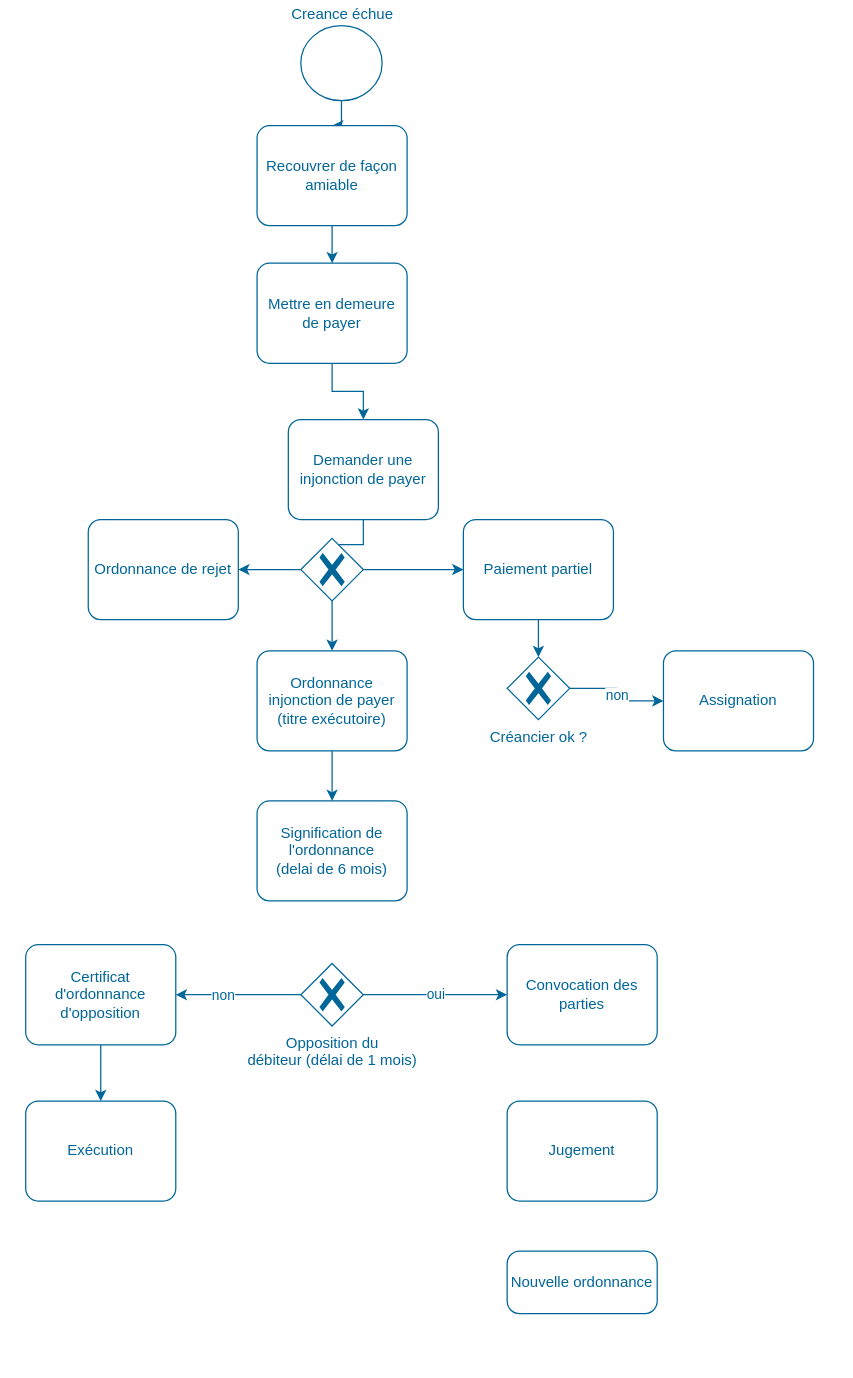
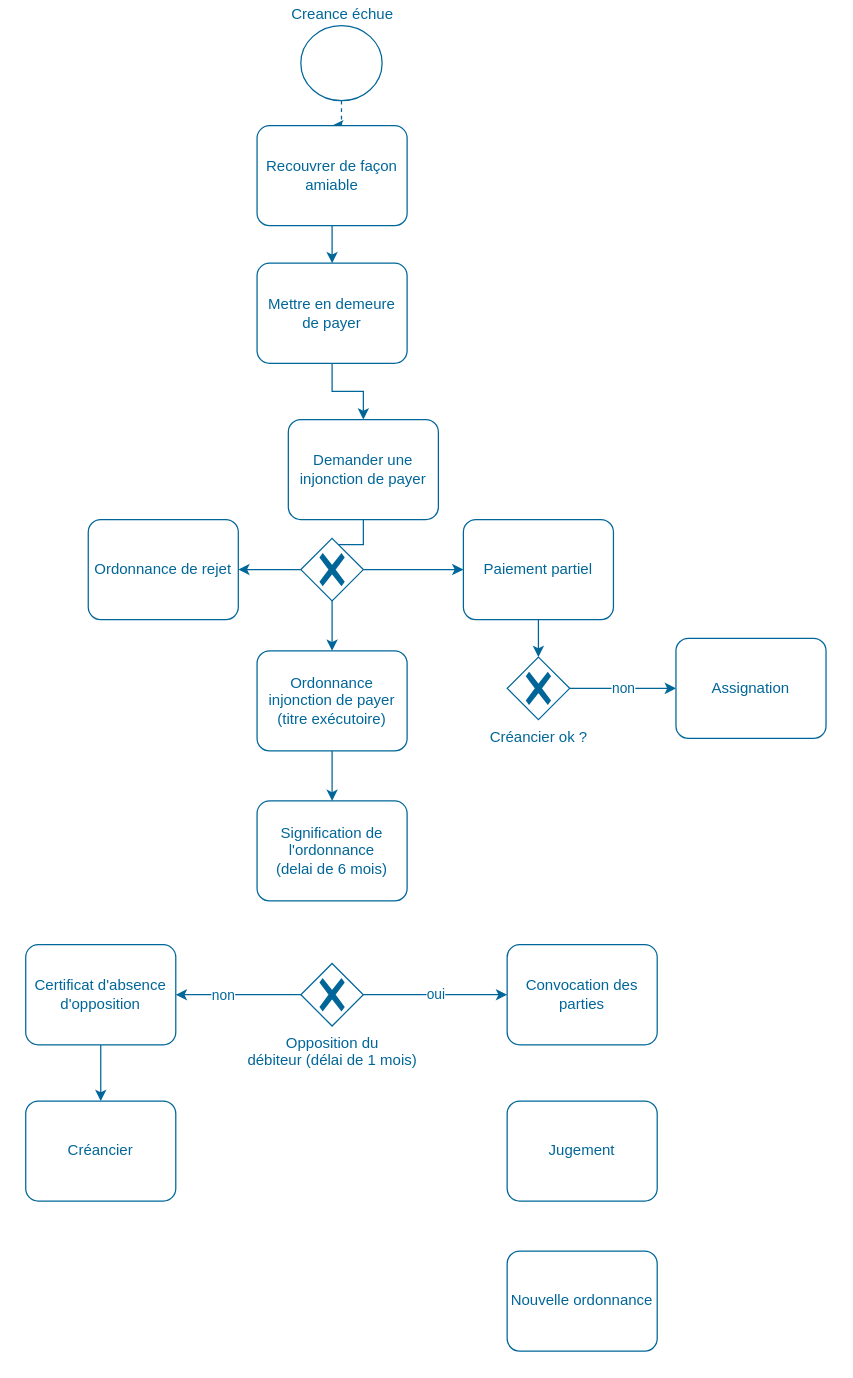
(341, 112) -> (341, 112)
(738, 701) -> (751, 688)
(101, 994) -> (101, 994)
(101, 1151) -> (101, 1151)
(582, 1282) -> (582, 1301)
